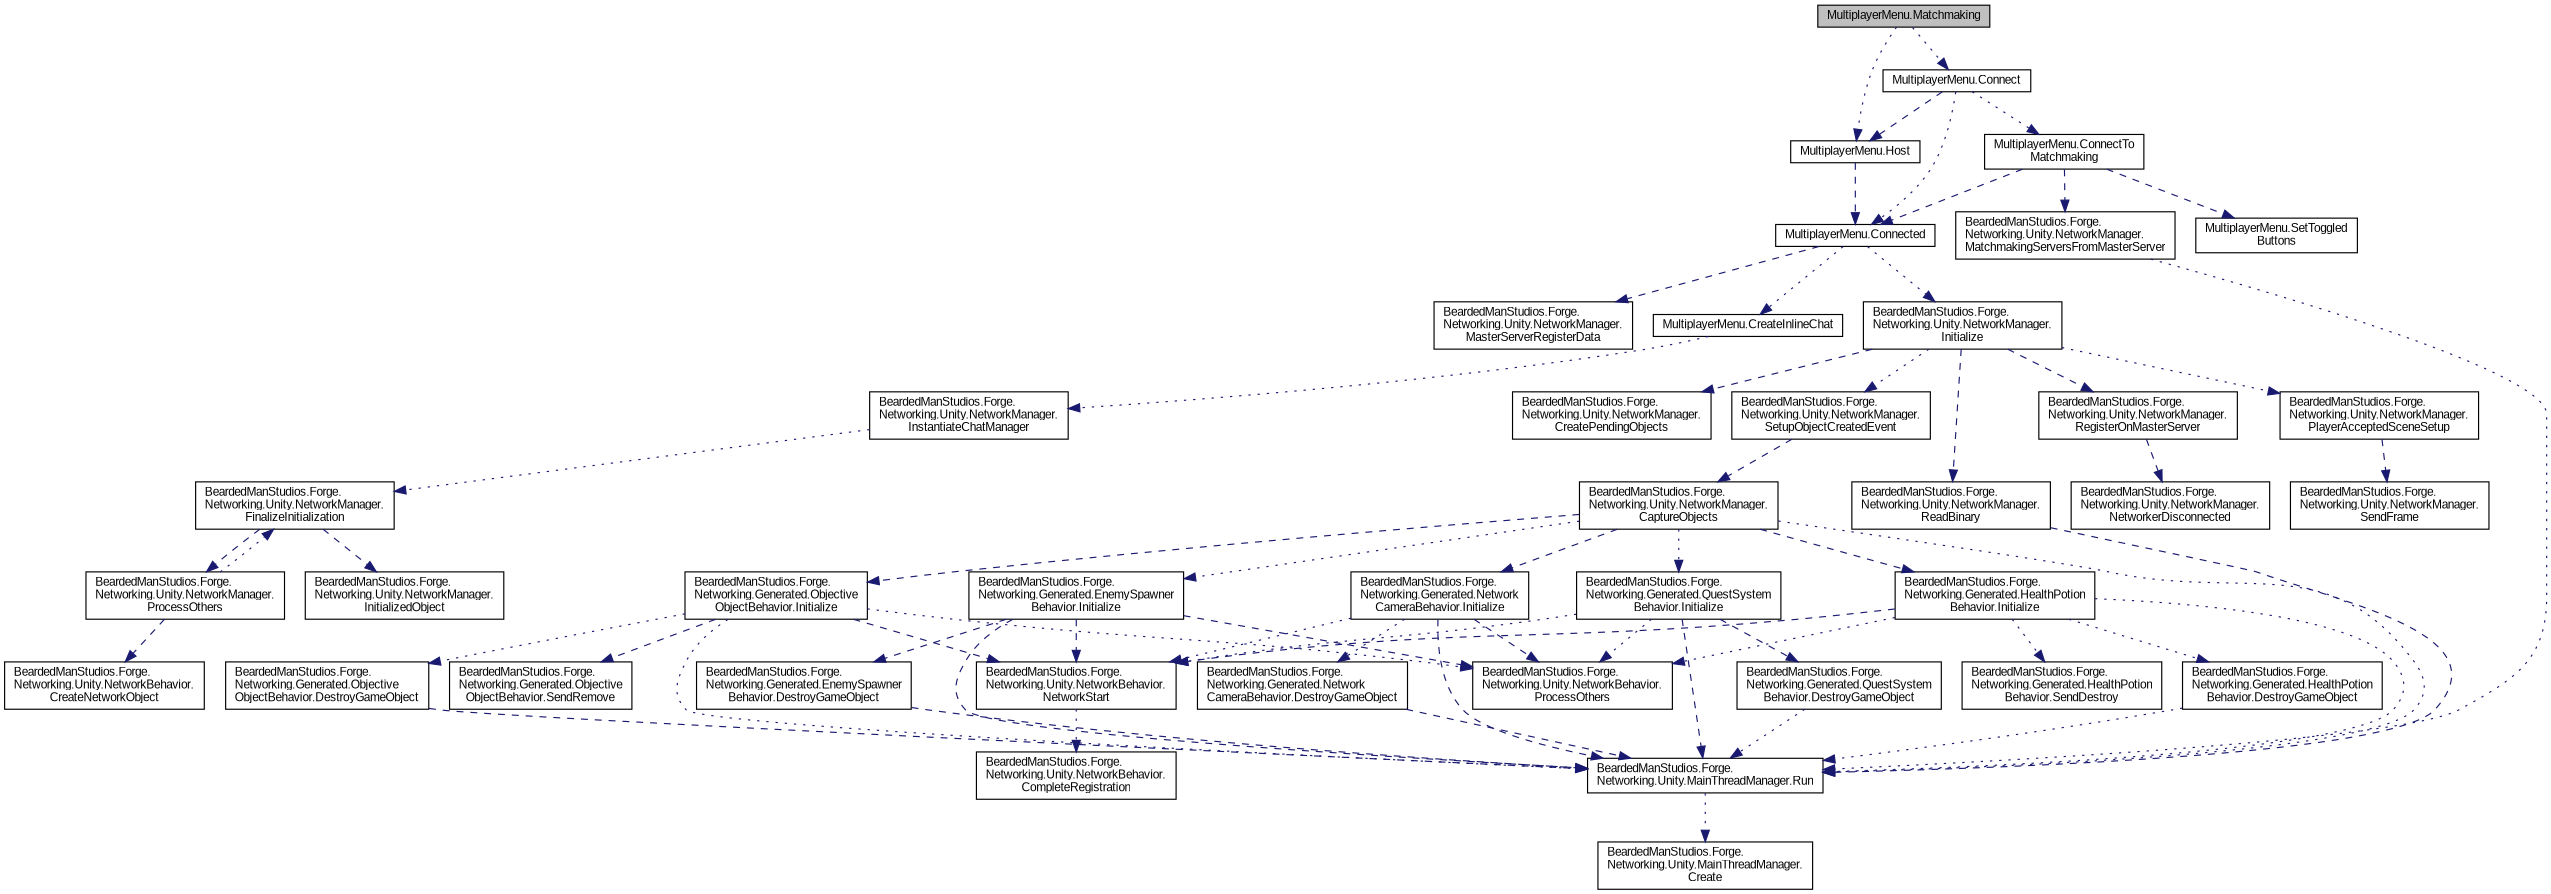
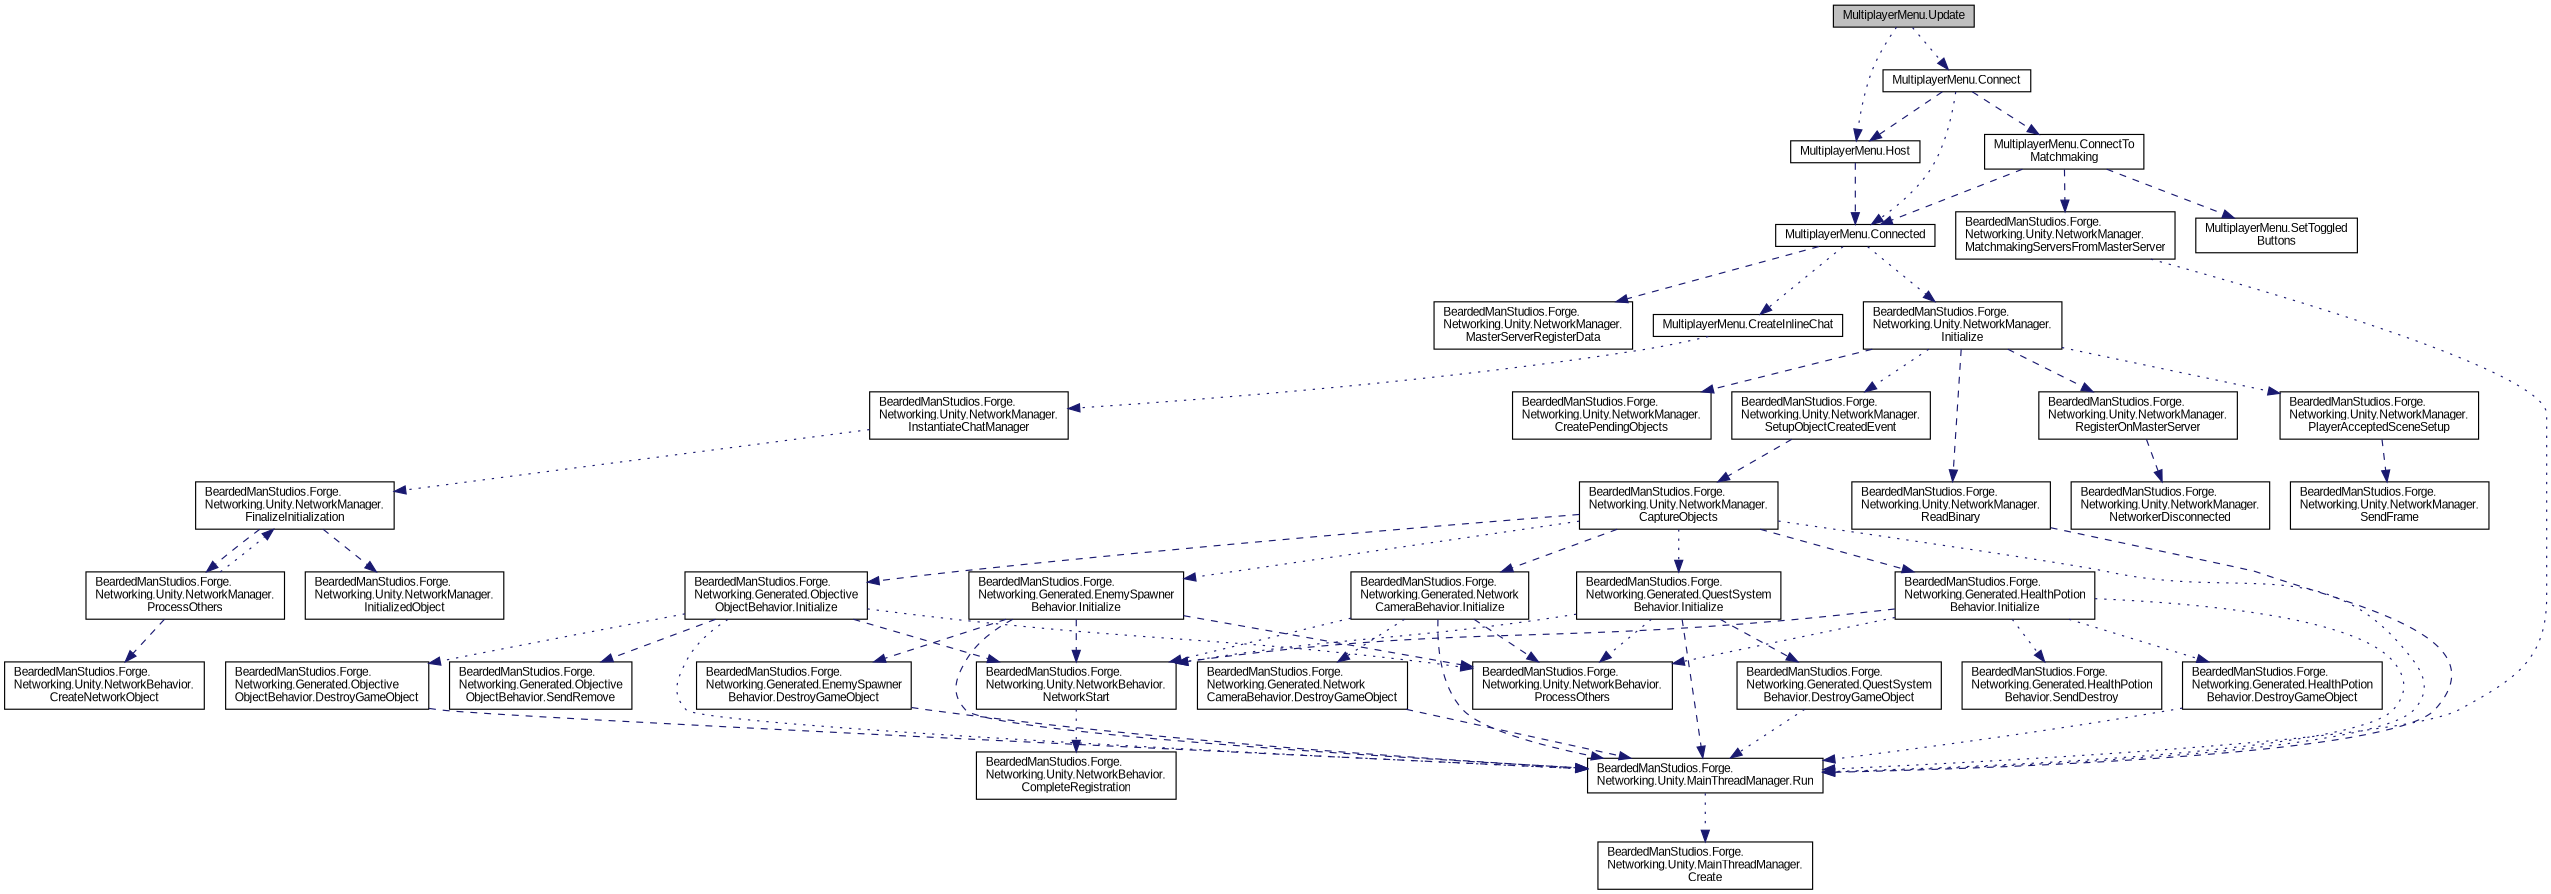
(1904, 16) -> (1904, 16)
(2000, 110) -> (2000, 110)
